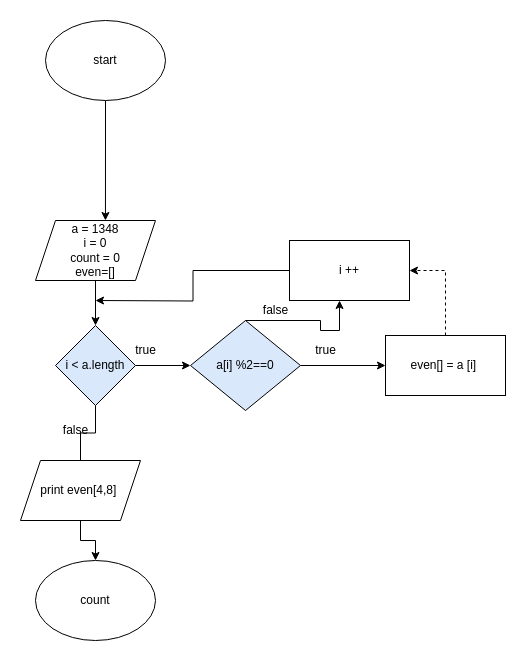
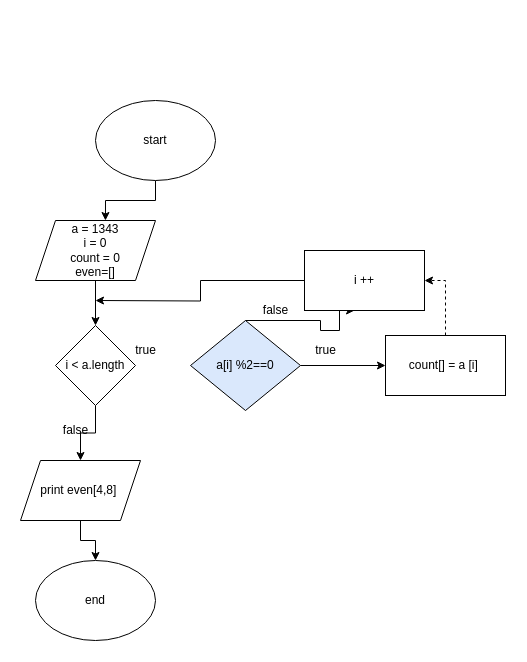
(106, 61) -> (156, 141)
(96, 251) -> (96, 251)
(350, 271) -> (365, 281)
(96, 366) -> (96, 366)
(160, 366) -> none
(446, 366) -> (446, 366)
(81, 455) -> (81, 452)
(96, 601) -> (96, 601)
